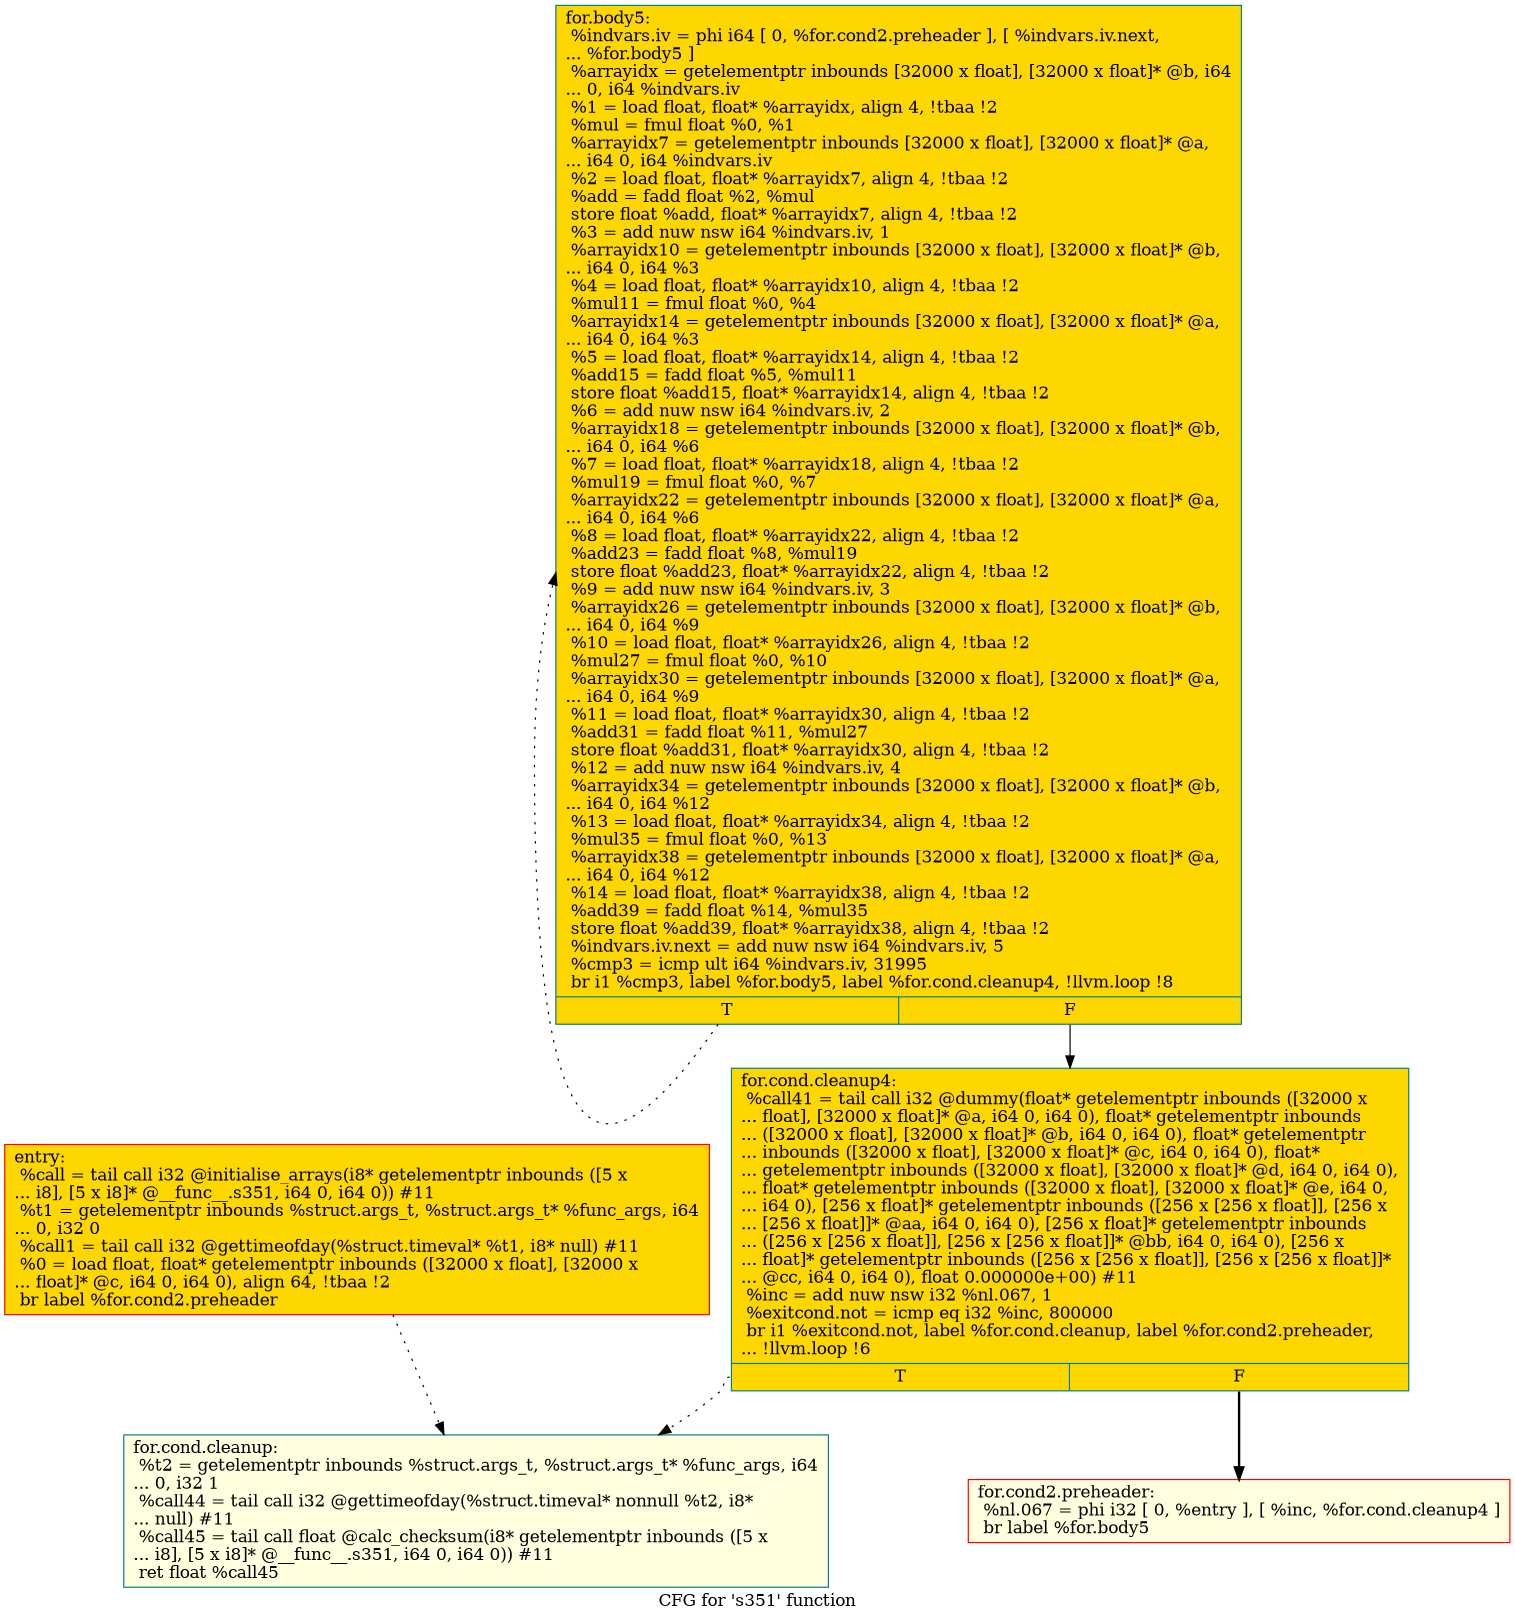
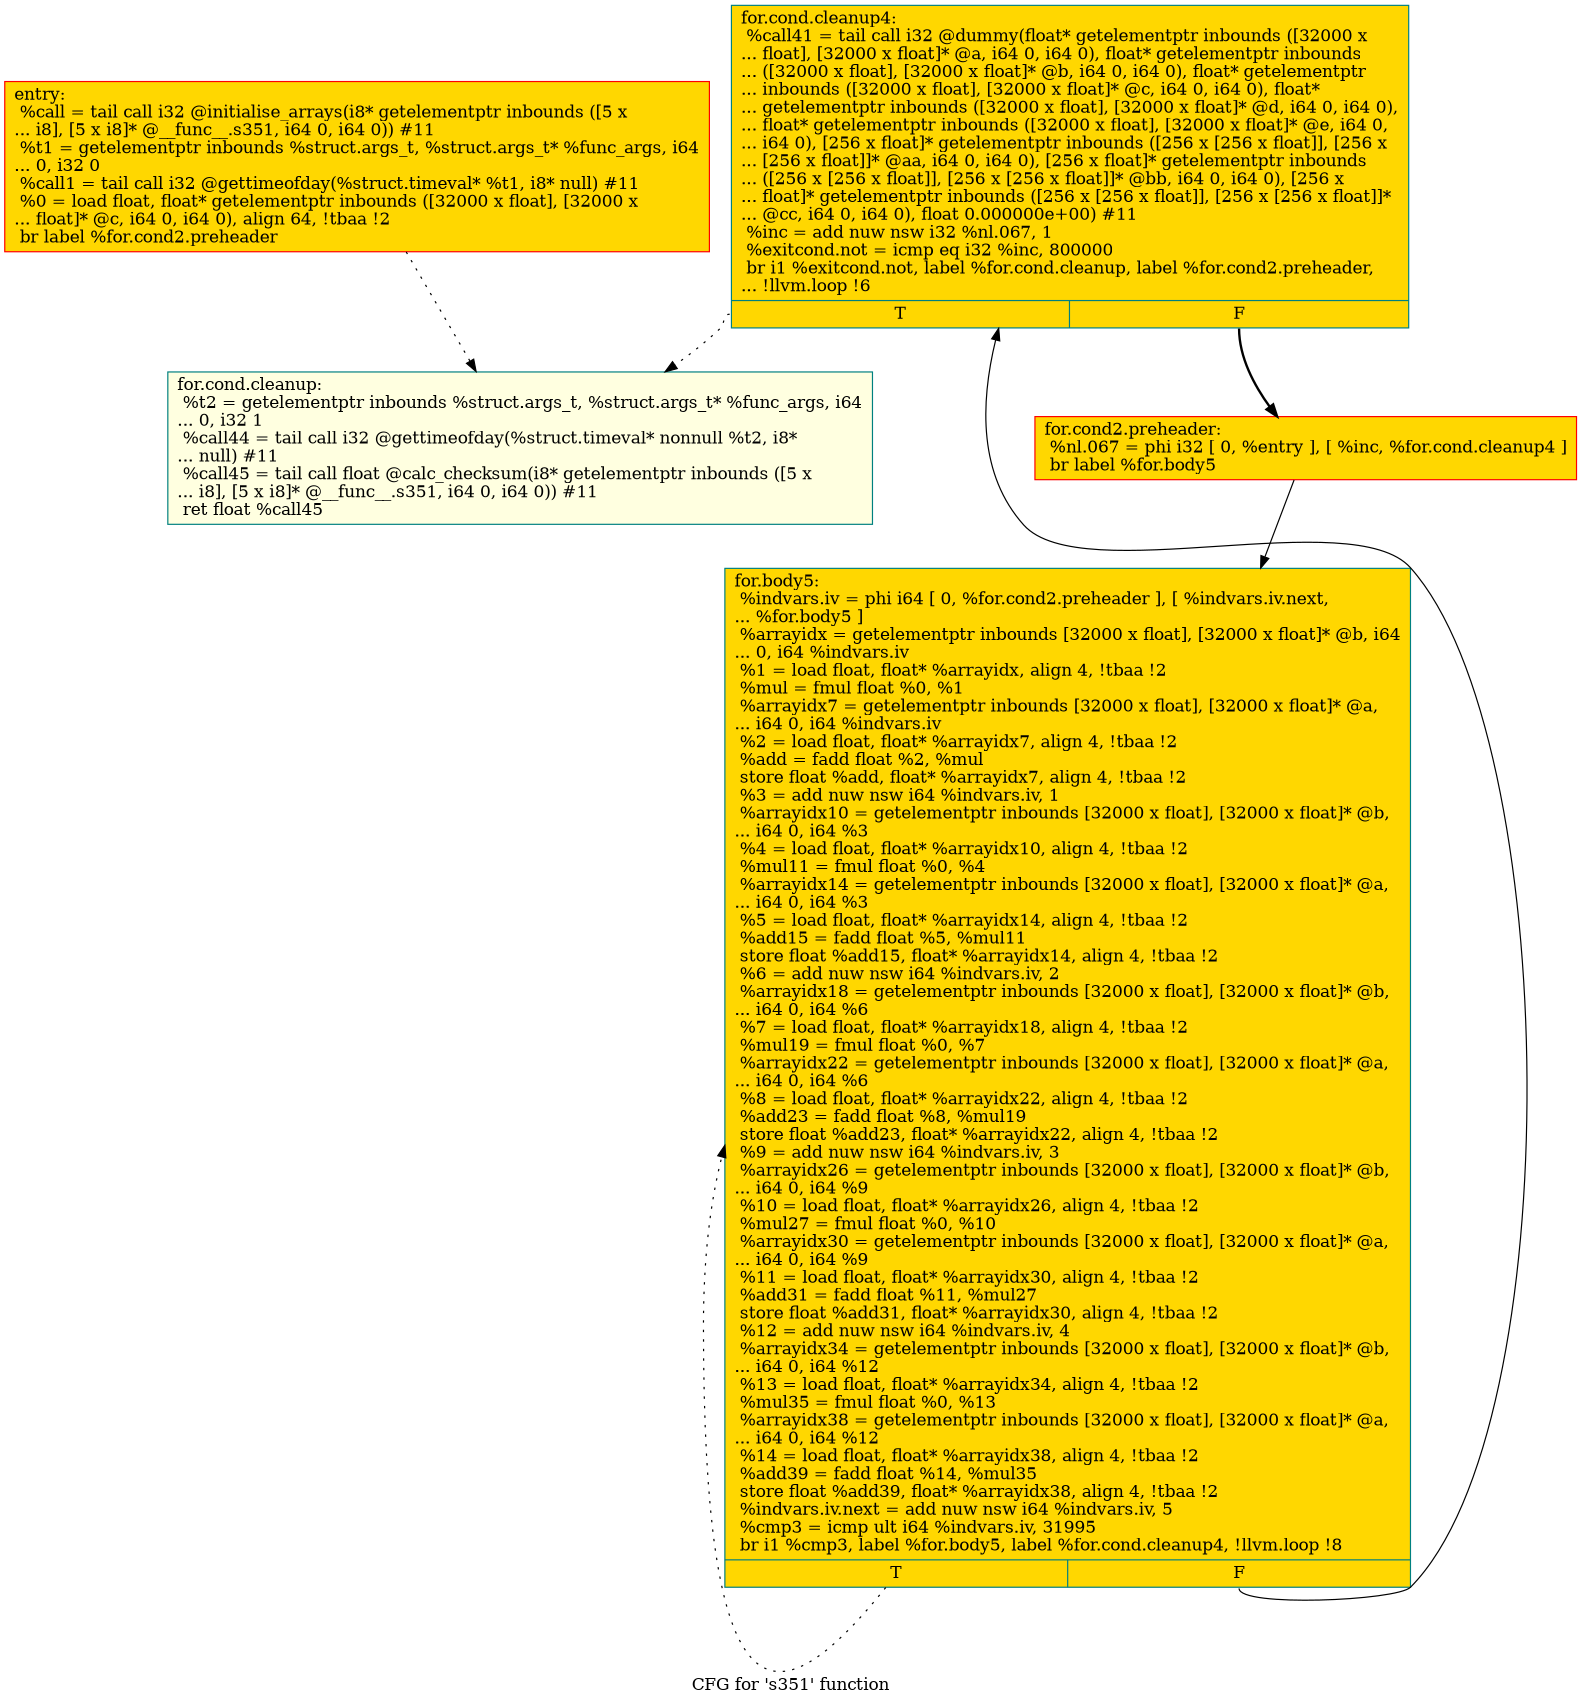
none -> (1280, 518)
(1239, 1511) -> (1306, 448)
